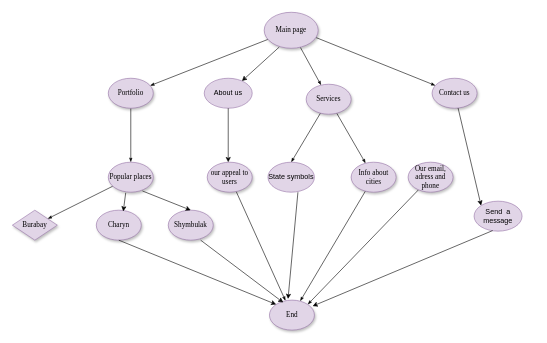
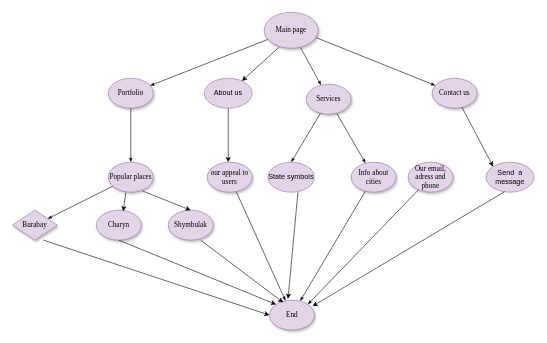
(498, 216) -> (510, 177)
none -> (204, 294)
